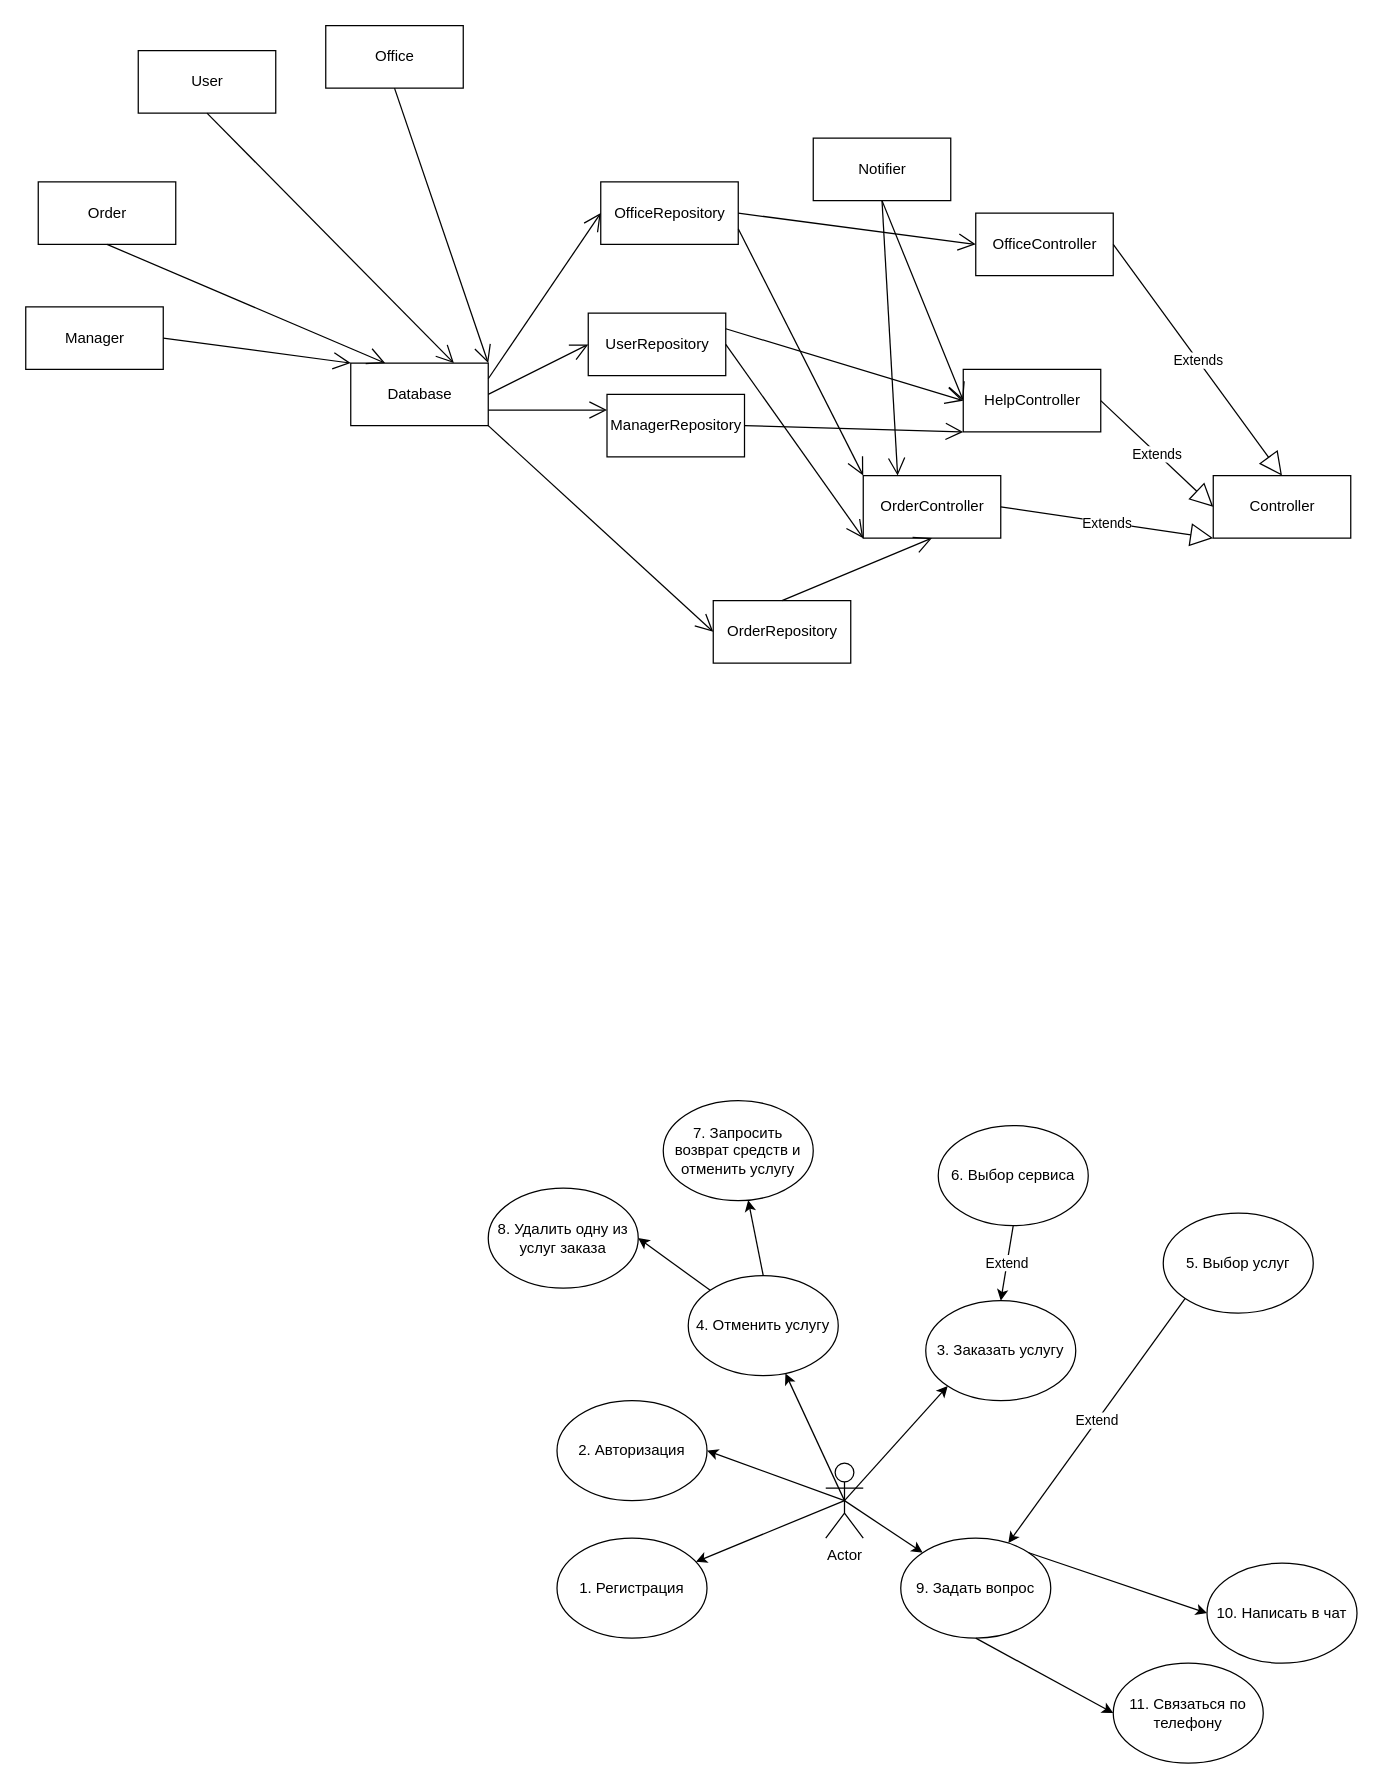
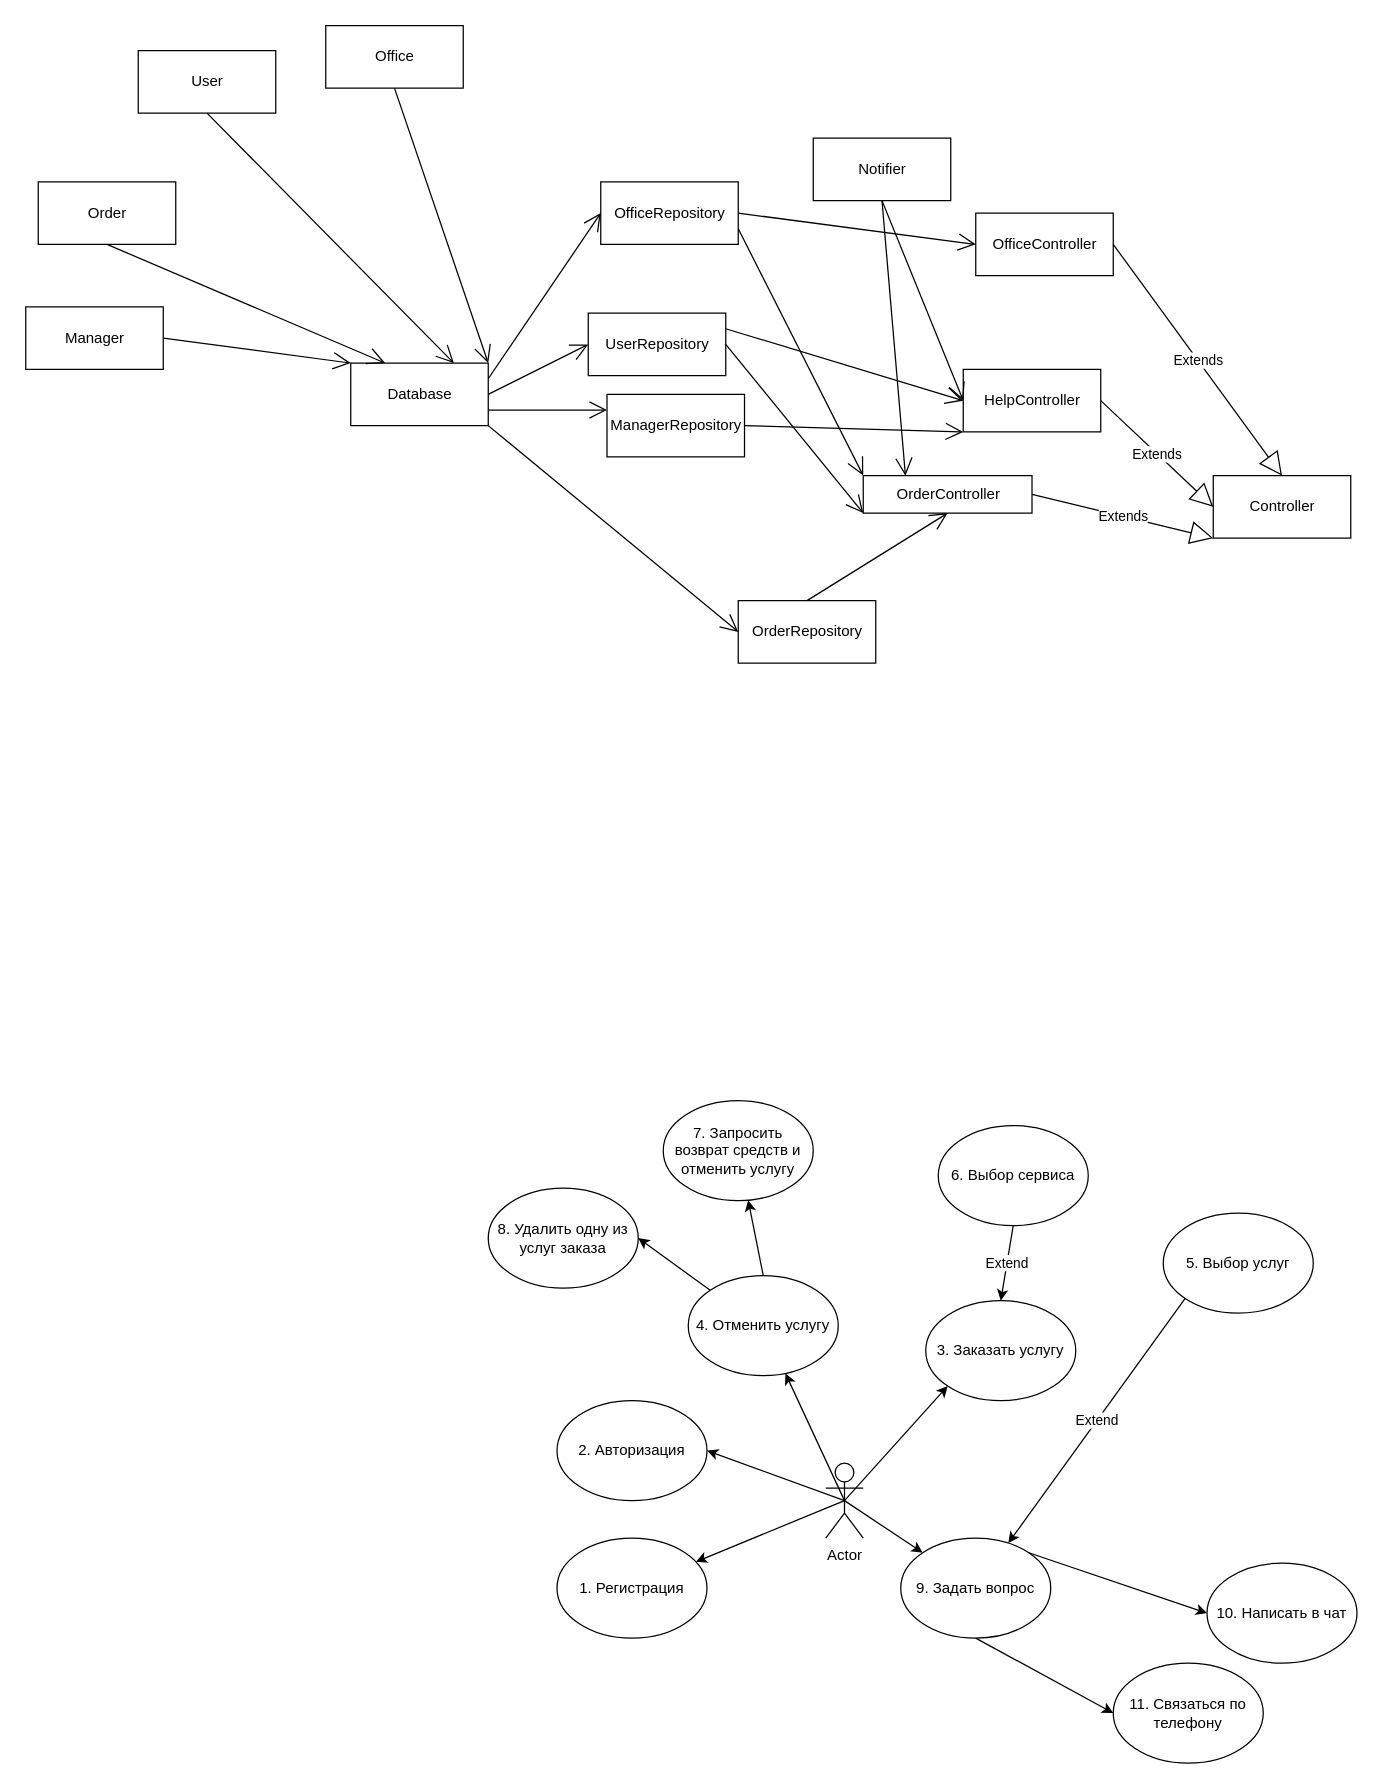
(932, 507) -> (948, 494)
(782, 632) -> (807, 632)
